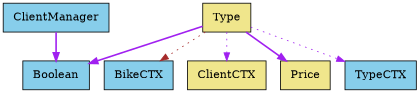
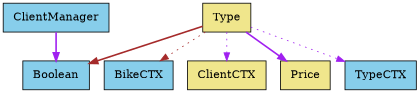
(150, 44) -> (150, 44)
